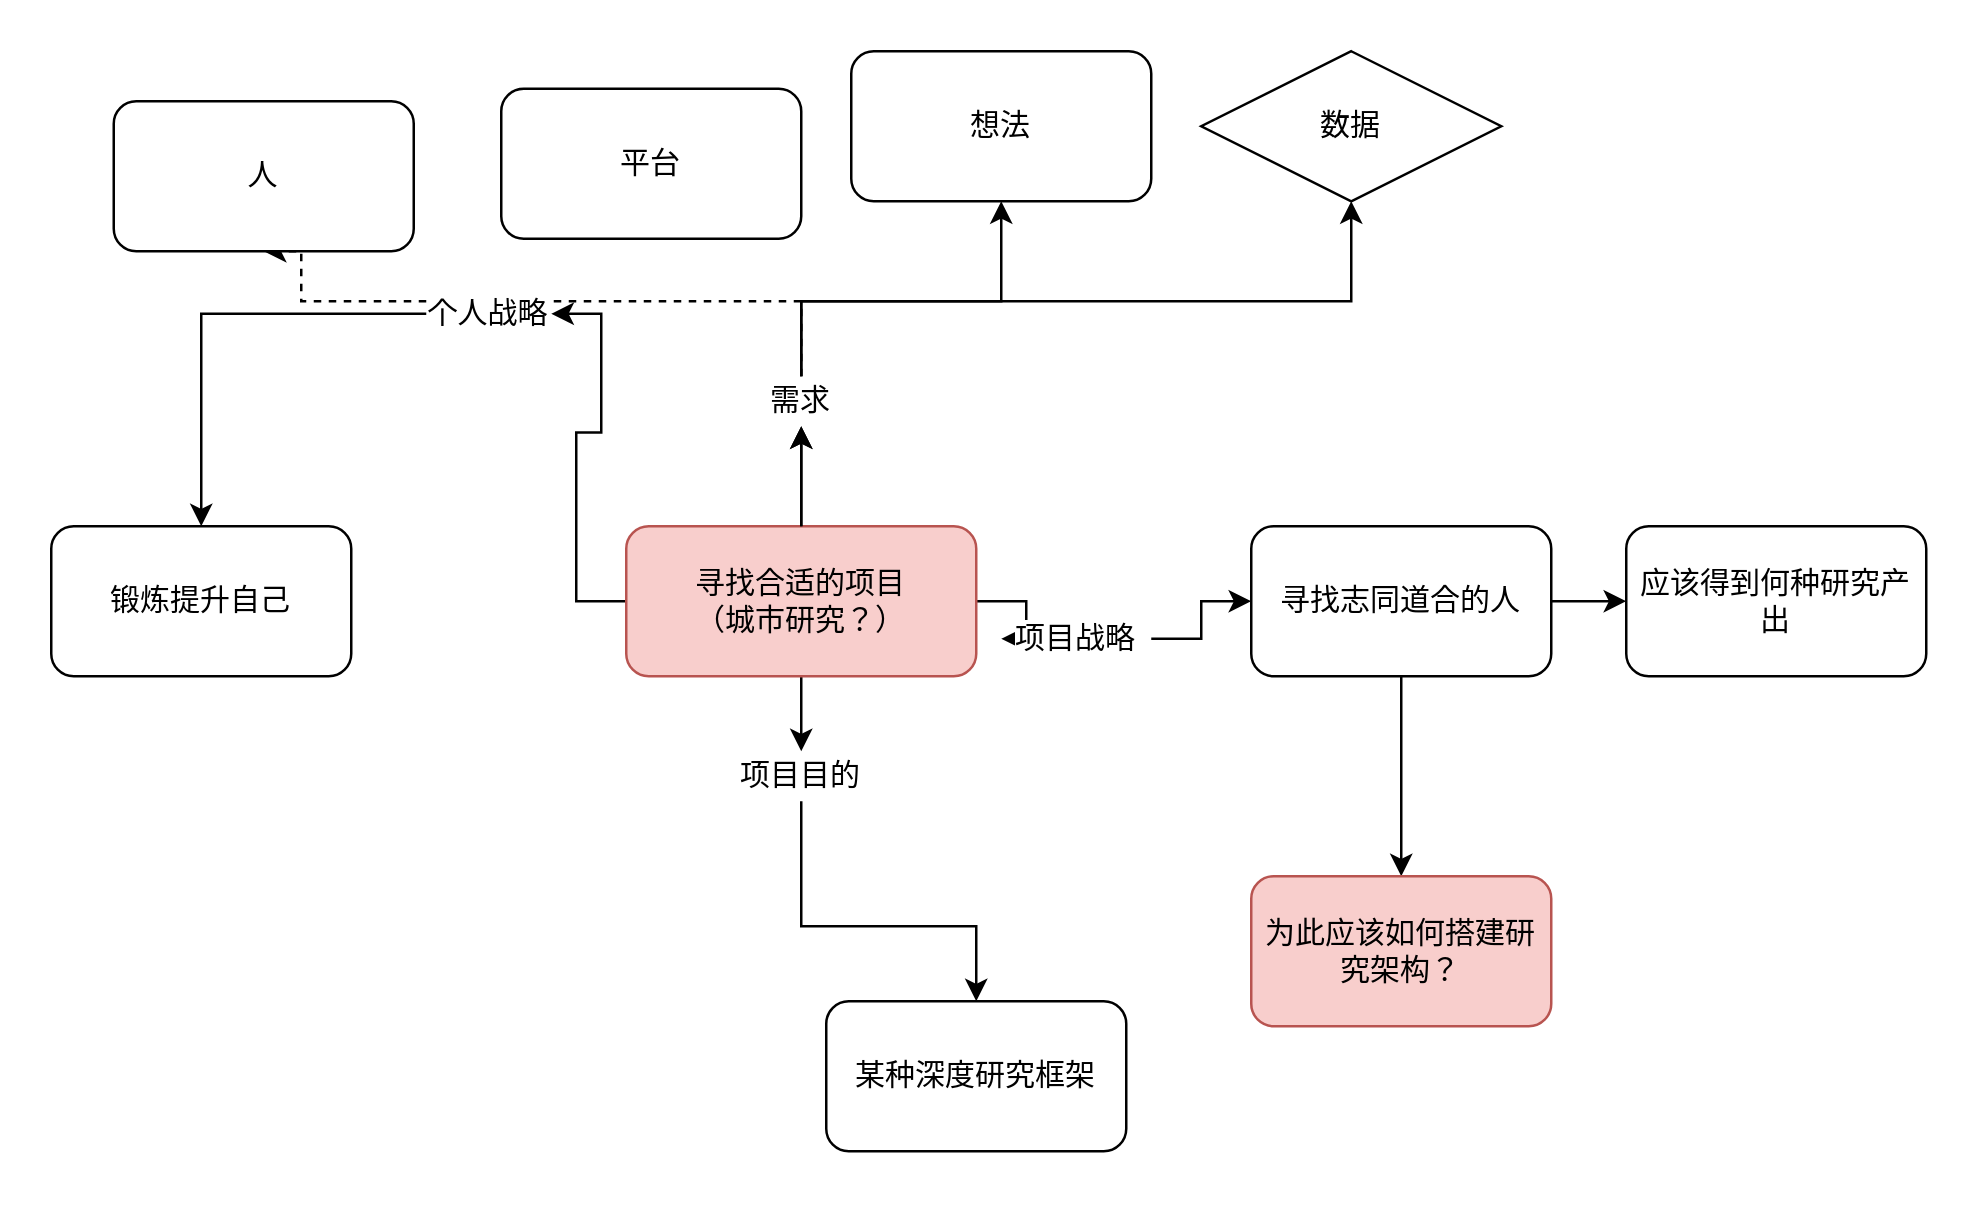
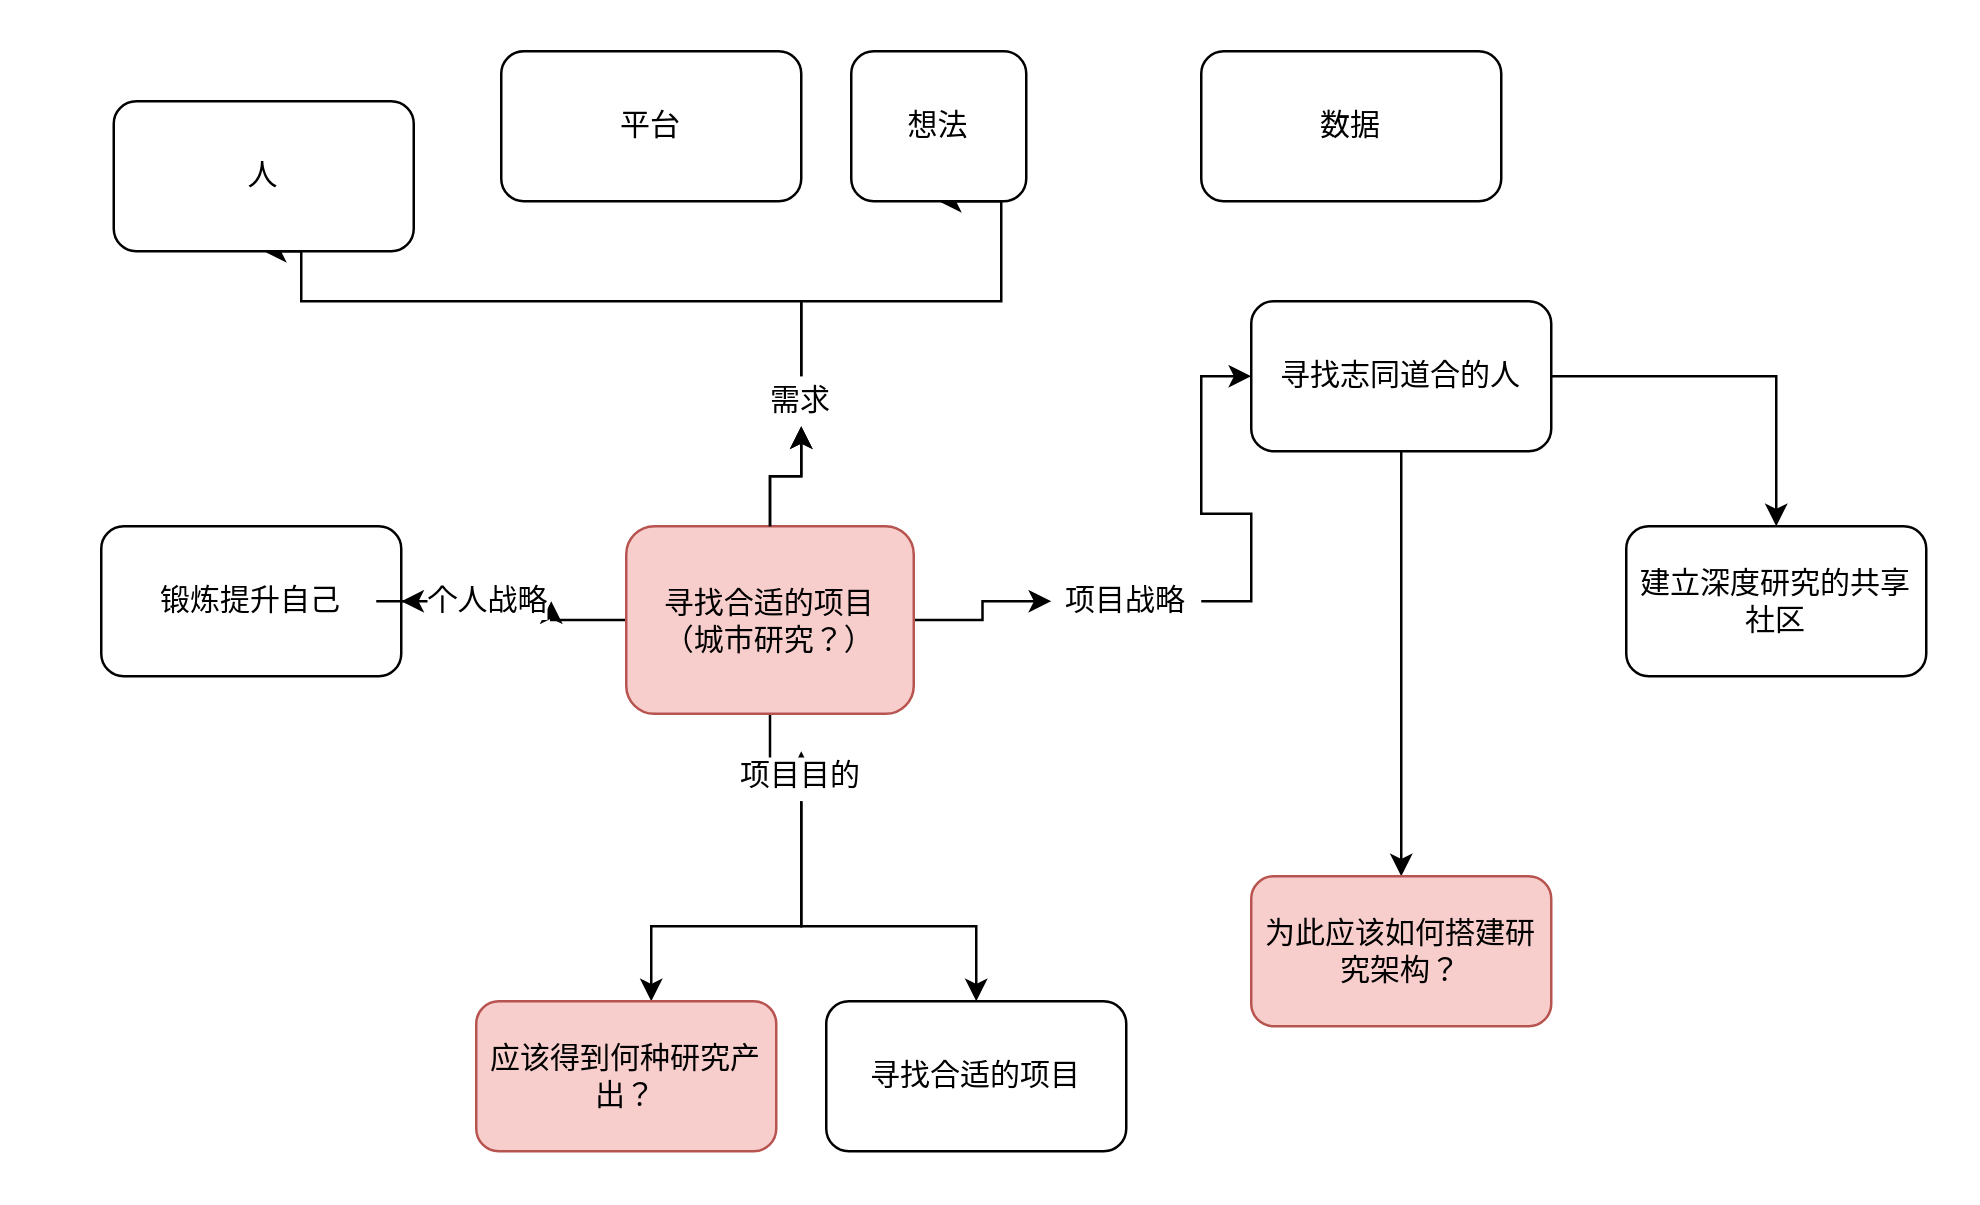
(1001, 126) -> (939, 126)
(1351, 126) -> (1351, 126)
(651, 164) -> (651, 126)
(522, 301) -> (522, 301)
(1137, 301) -> none
(489, 314) -> (489, 601)
(201, 601) -> (251, 601)
(801, 601) -> (770, 620)
(1401, 601) -> (1401, 376)
(1776, 601) -> (1776, 601)
(1076, 639) -> (1126, 601)
none -> (695, 926)
none -> (626, 1076)
(976, 1076) -> (976, 1076)
